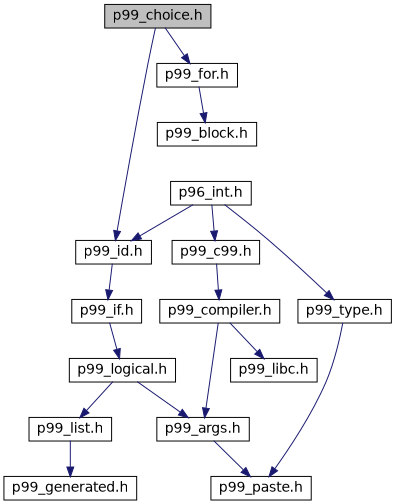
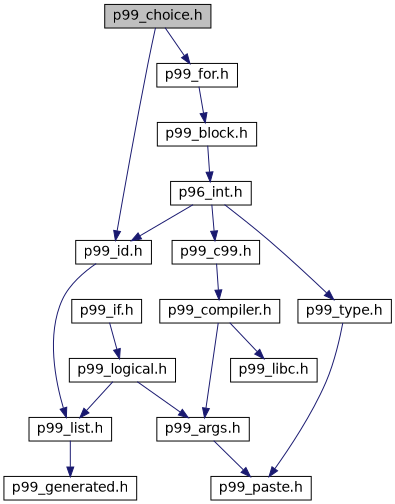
none -> (209, 159)
(111, 277) -> (54, 329)
